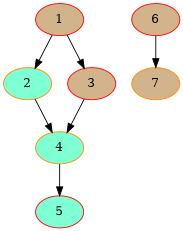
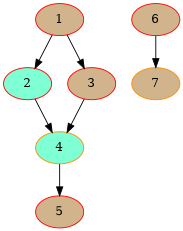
(28, 84) -> (28, 84)
(60, 212) -> (60, 212)
